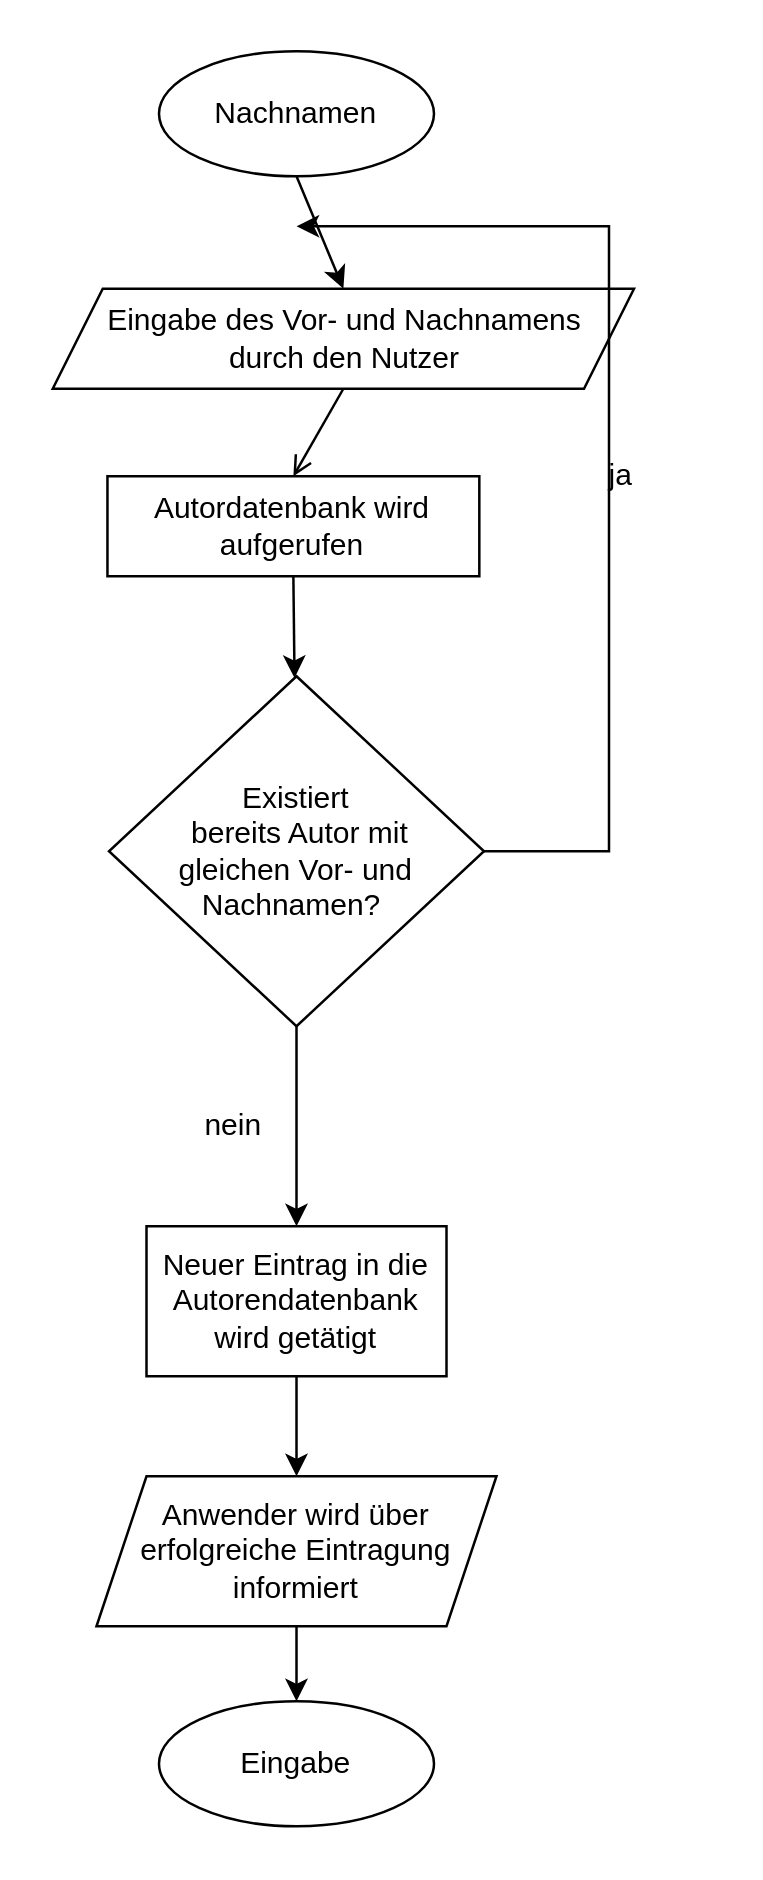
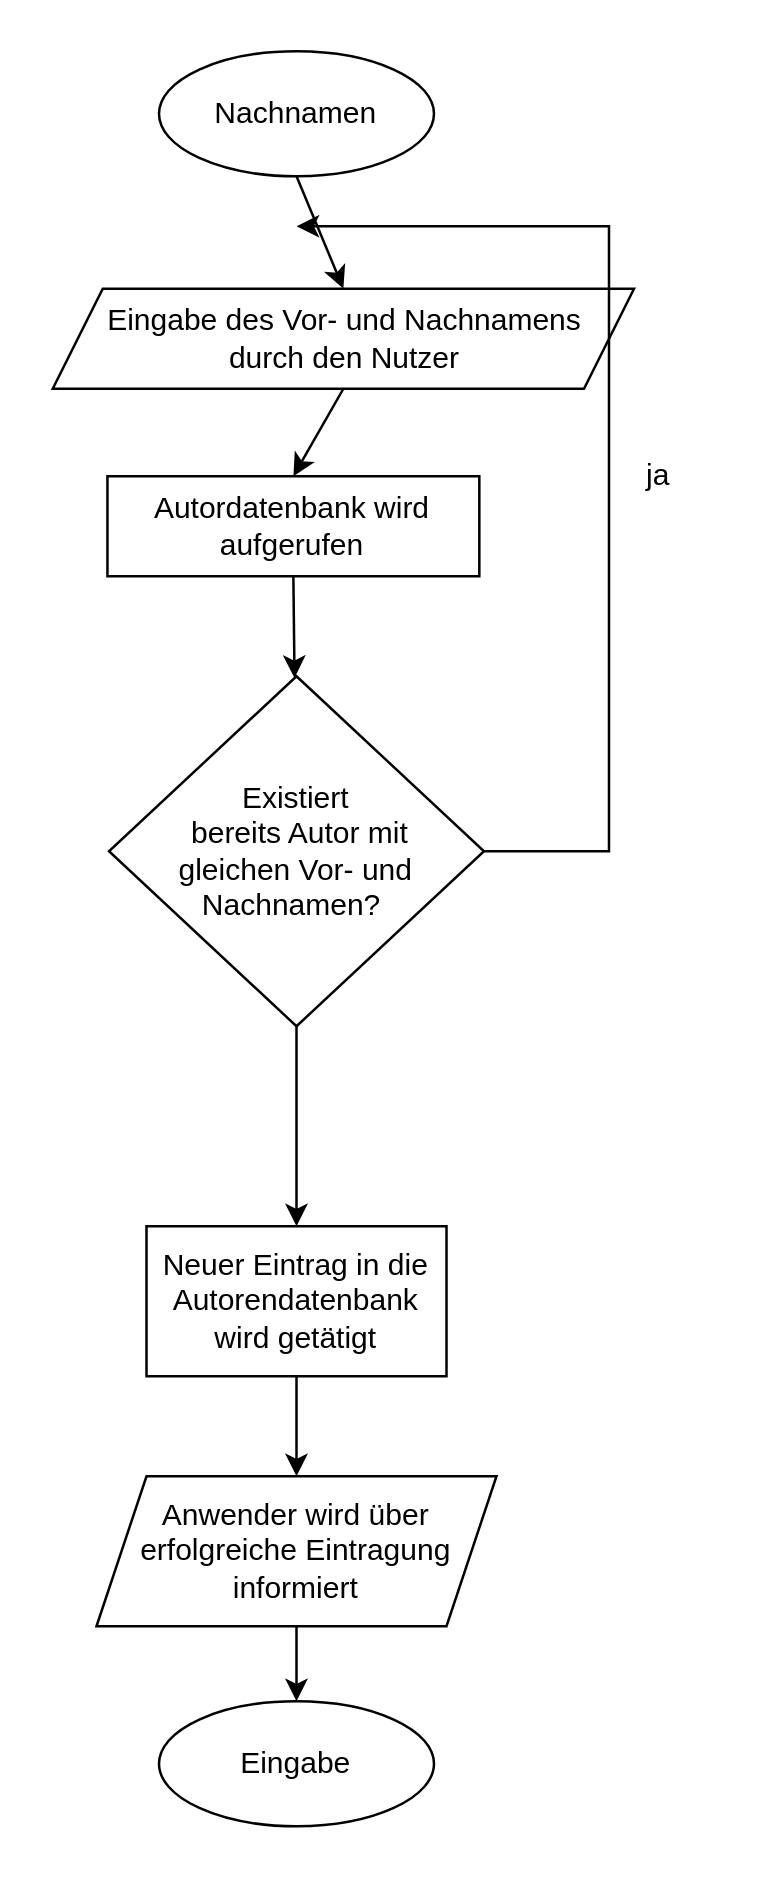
(300, 464) -> (302, 461)
(621, 476) -> (659, 476)
(234, 1126) -> none
